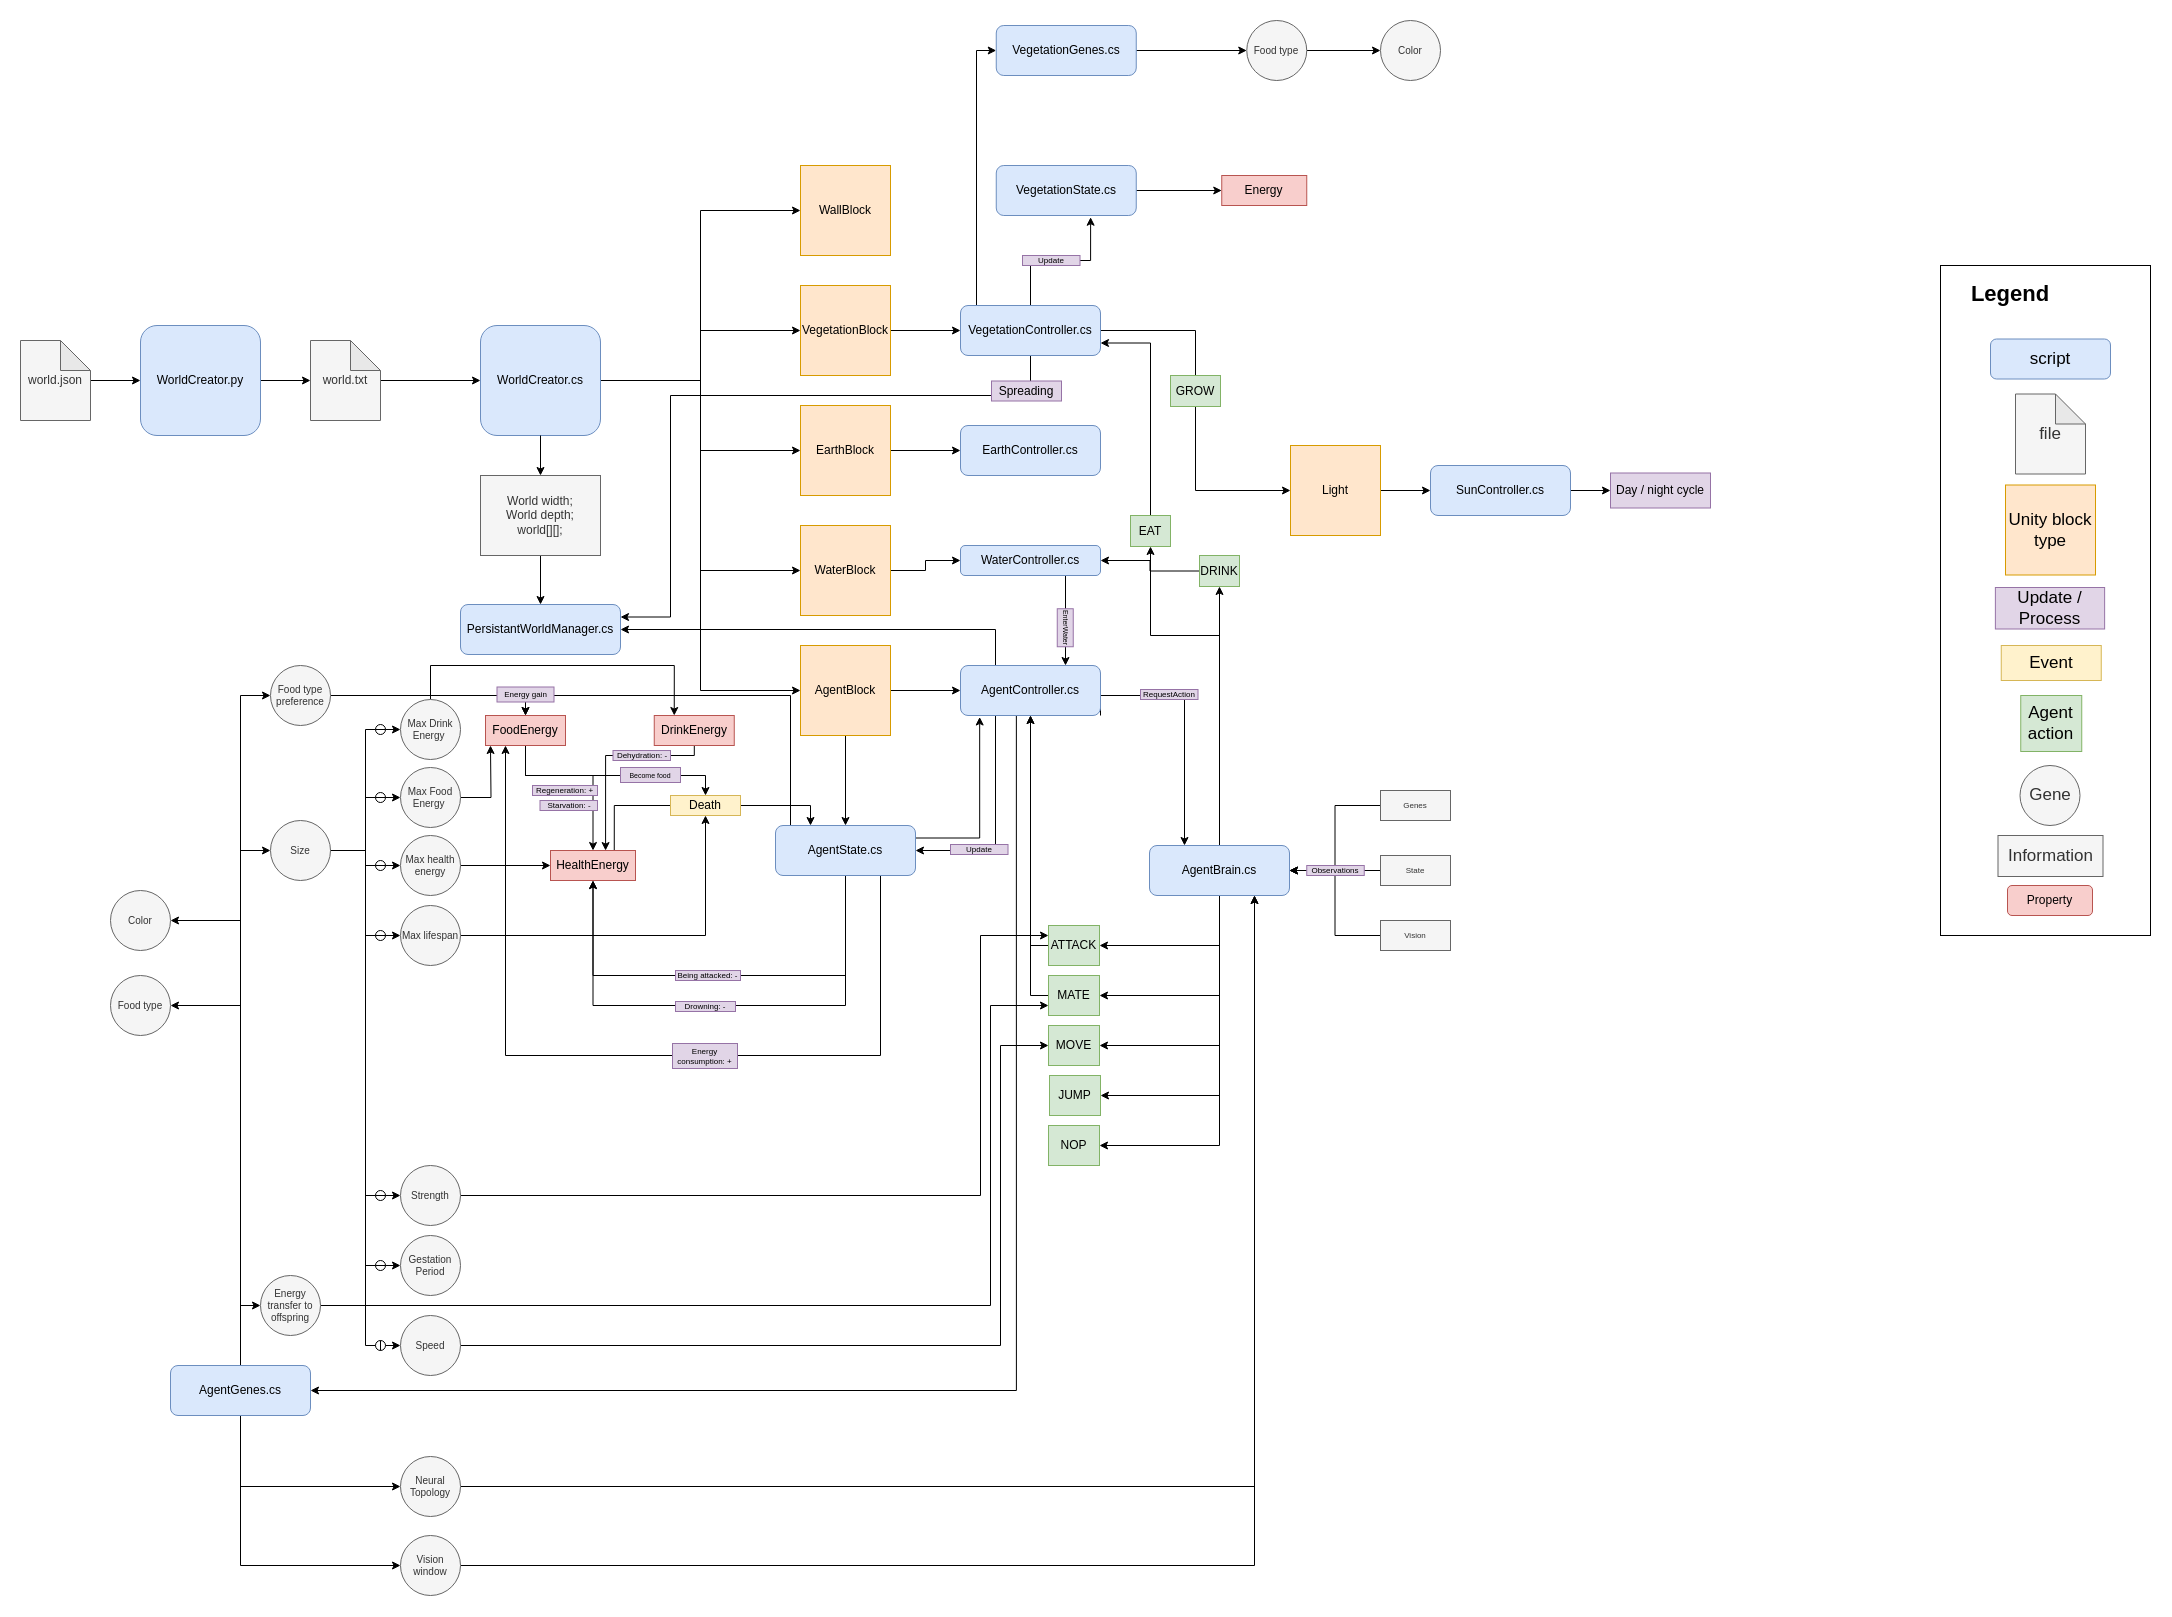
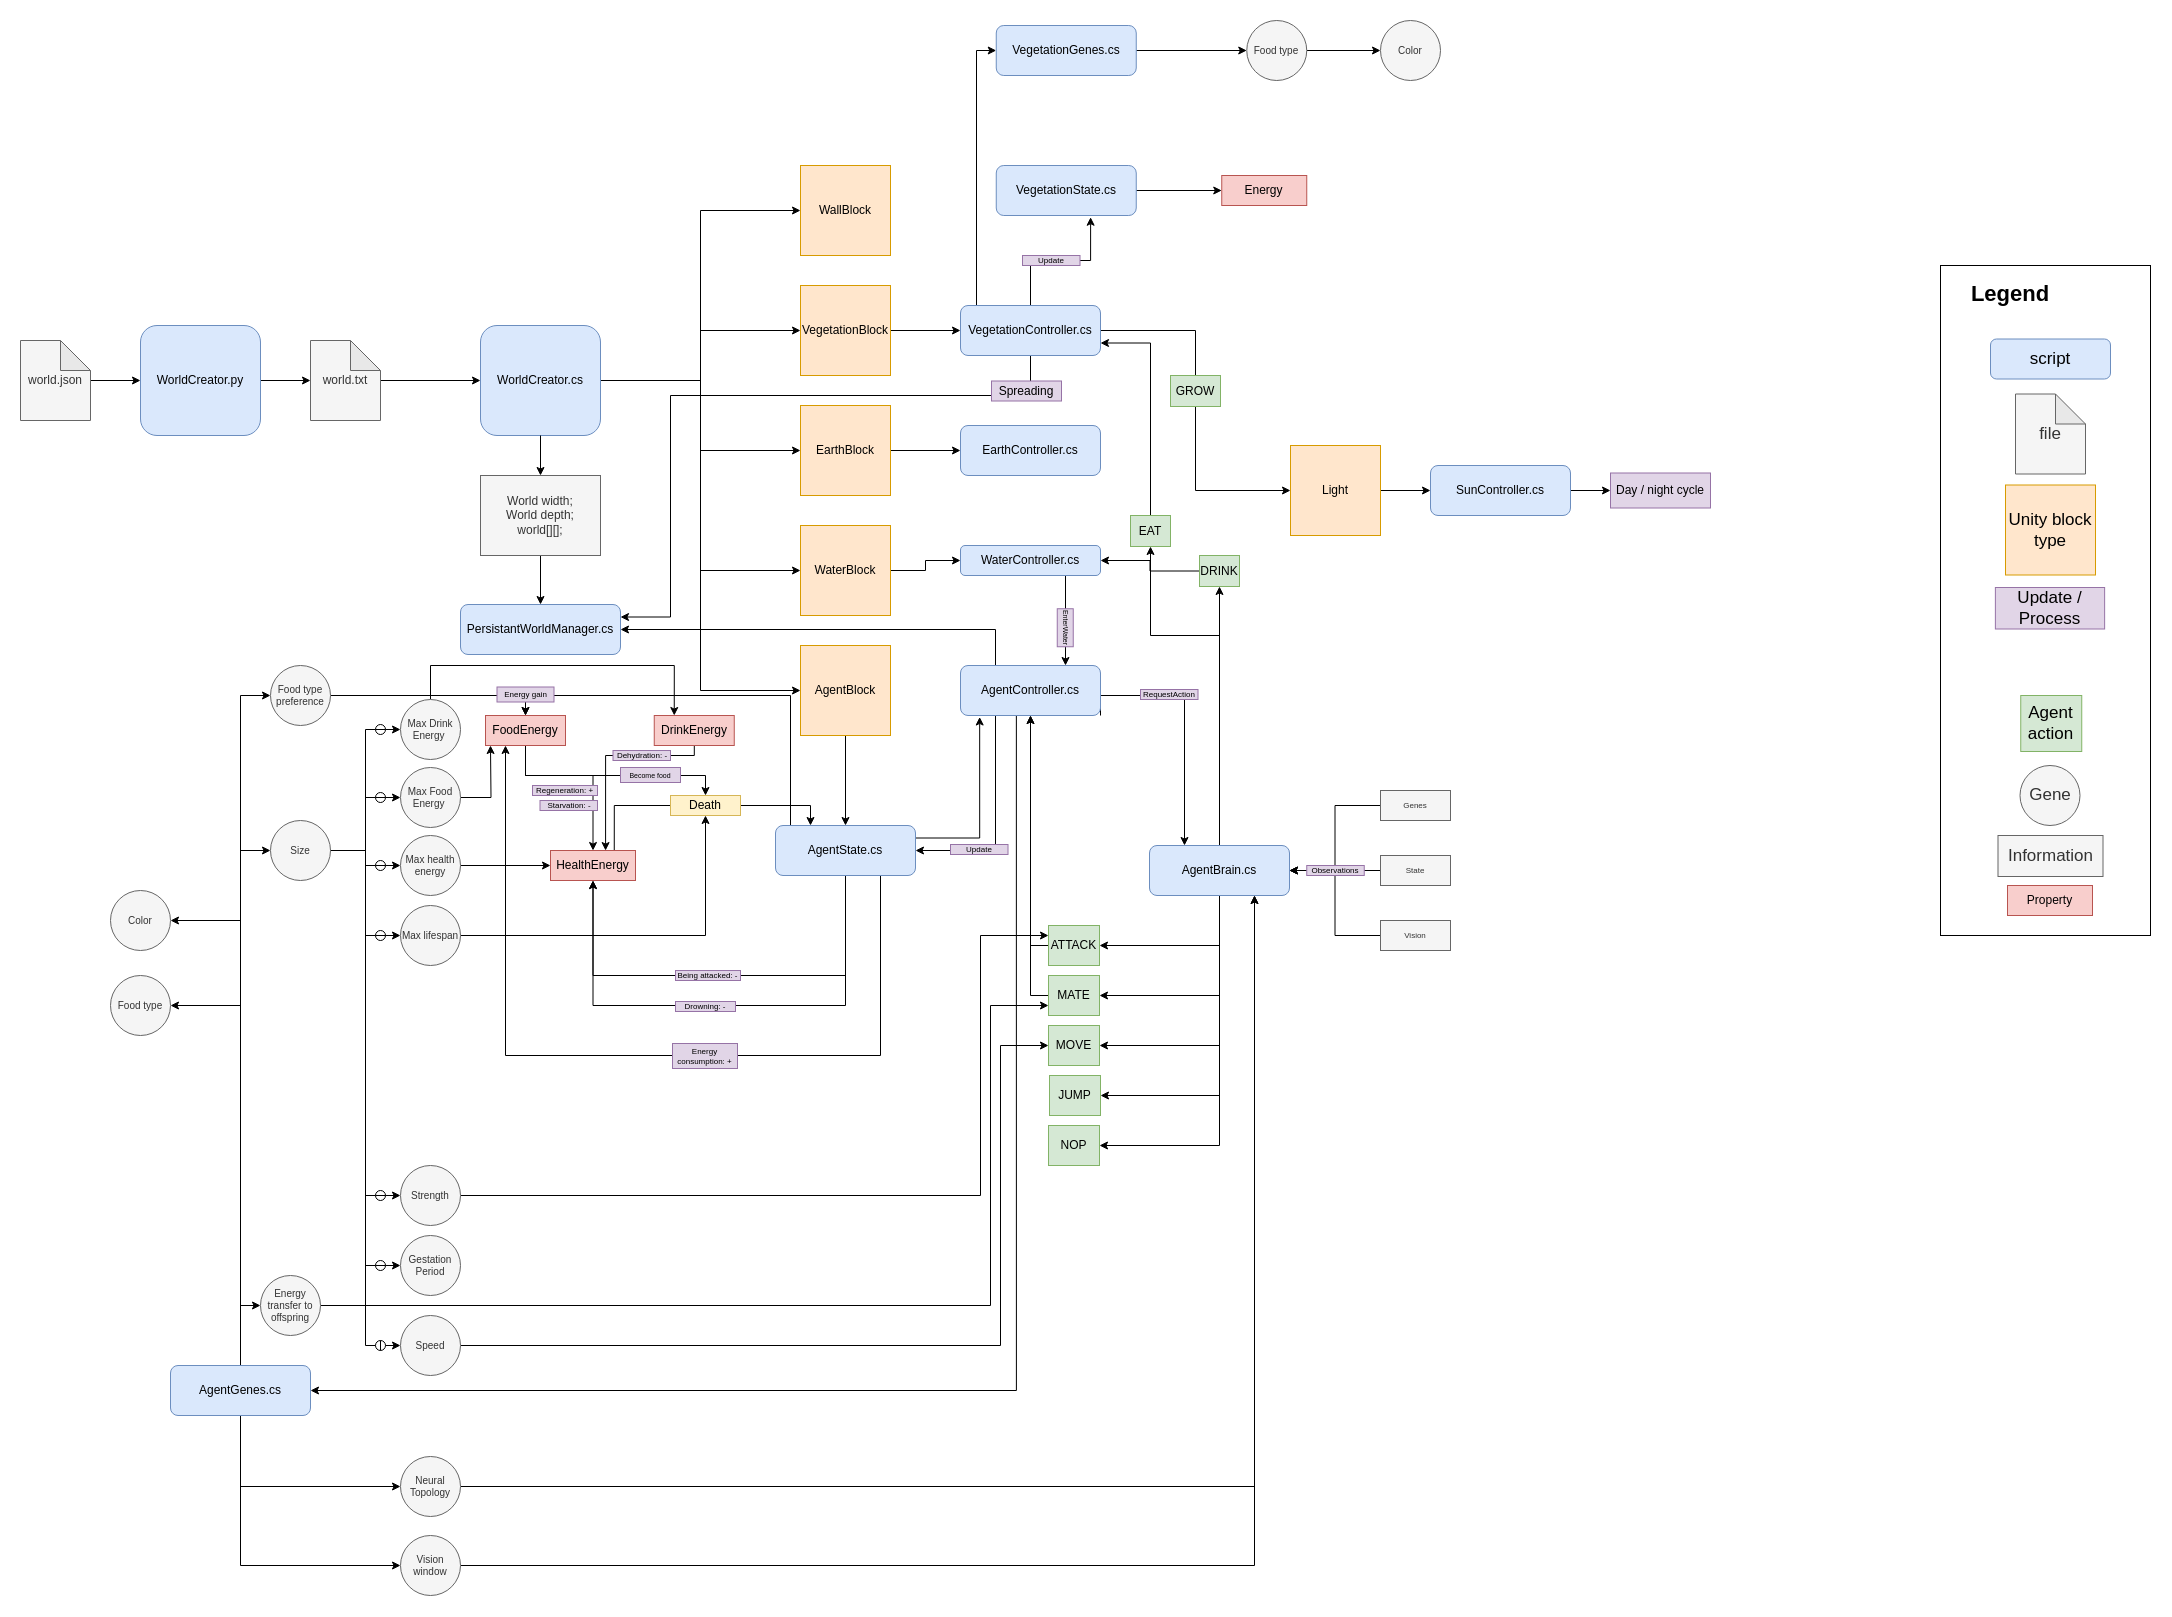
(2051, 663) -> none
(922, 691) -> none
(2050, 901) -> (2050, 901)
